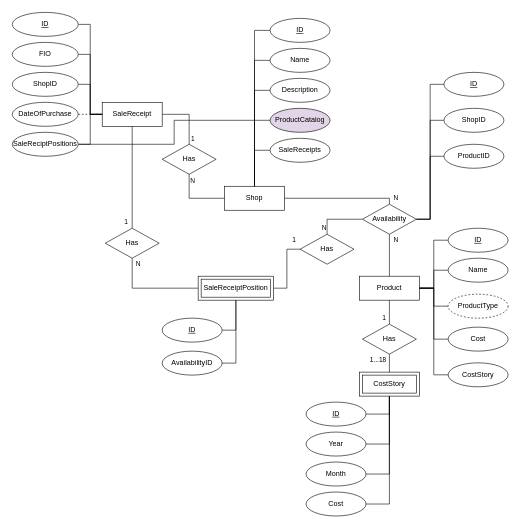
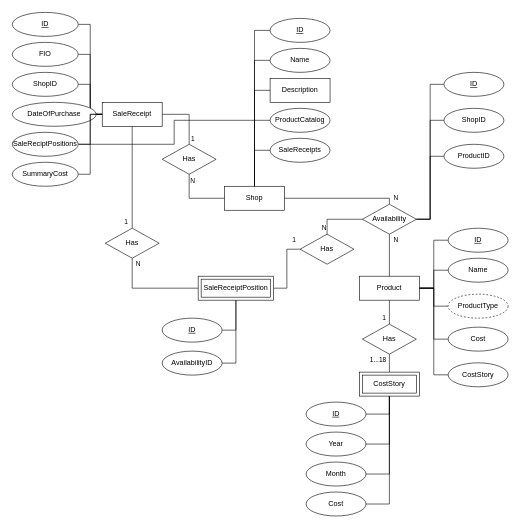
(300, 90) -> (300, 90)
(45, 114) -> (54, 114)
(300, 120) -> (300, 120)
none -> (90, 166)
none -> (45, 174)
